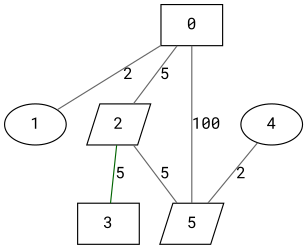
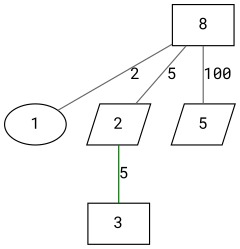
(192, 25) -> (203, 25)
(272, 124) -> none
(155, 174) -> none
